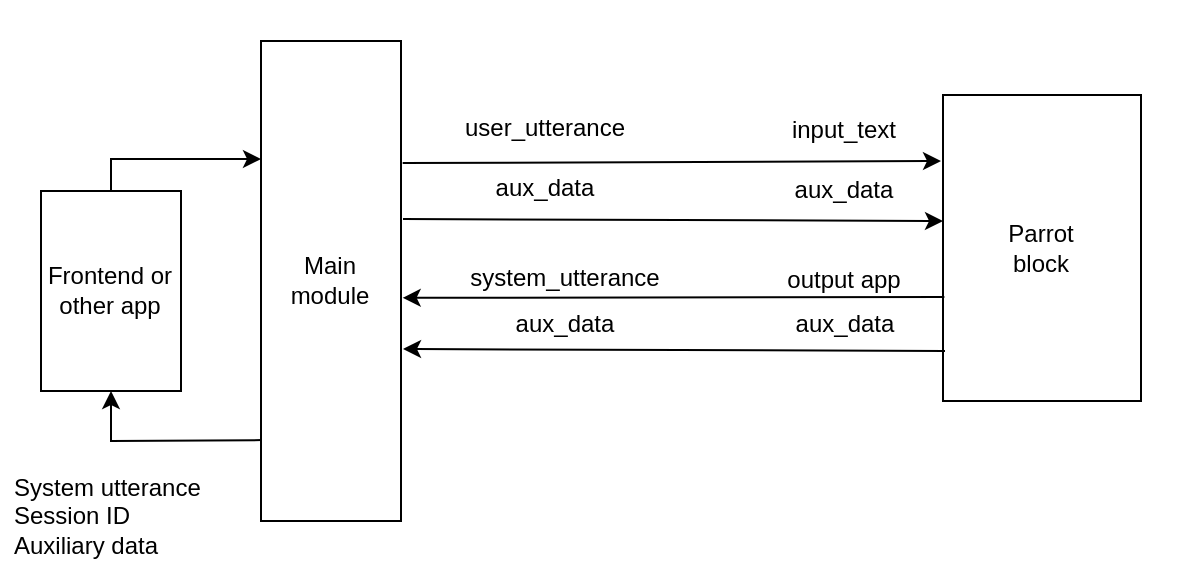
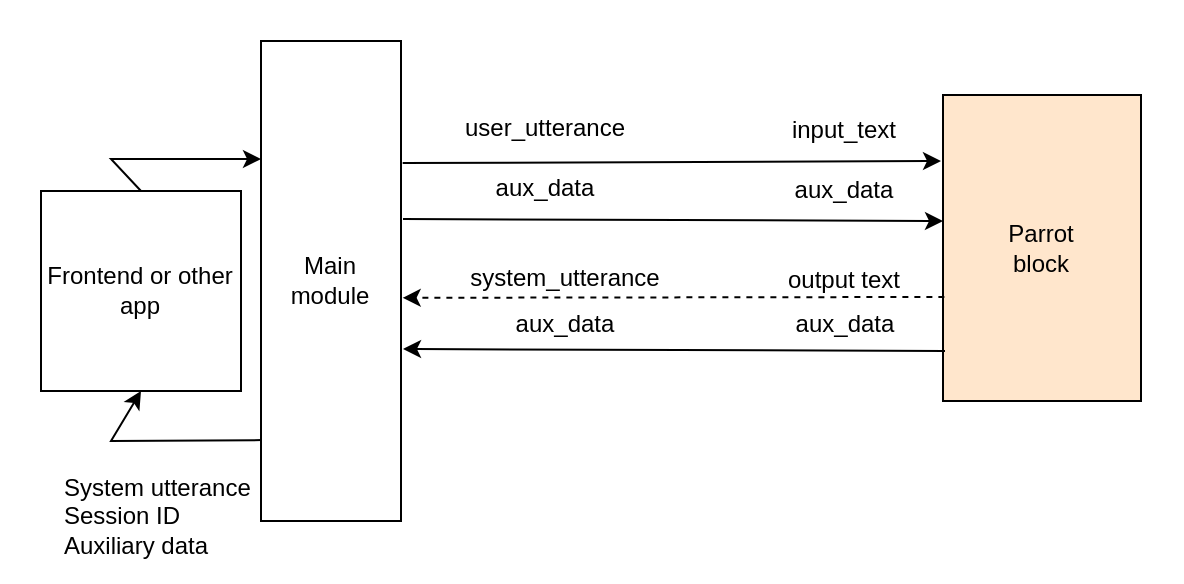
(1042, 248) -> (1042, 248)
(845, 281) -> (845, 281)
(111, 291) -> (141, 291)
(678, 297) -> (678, 297)
(111, 516) -> (161, 516)
